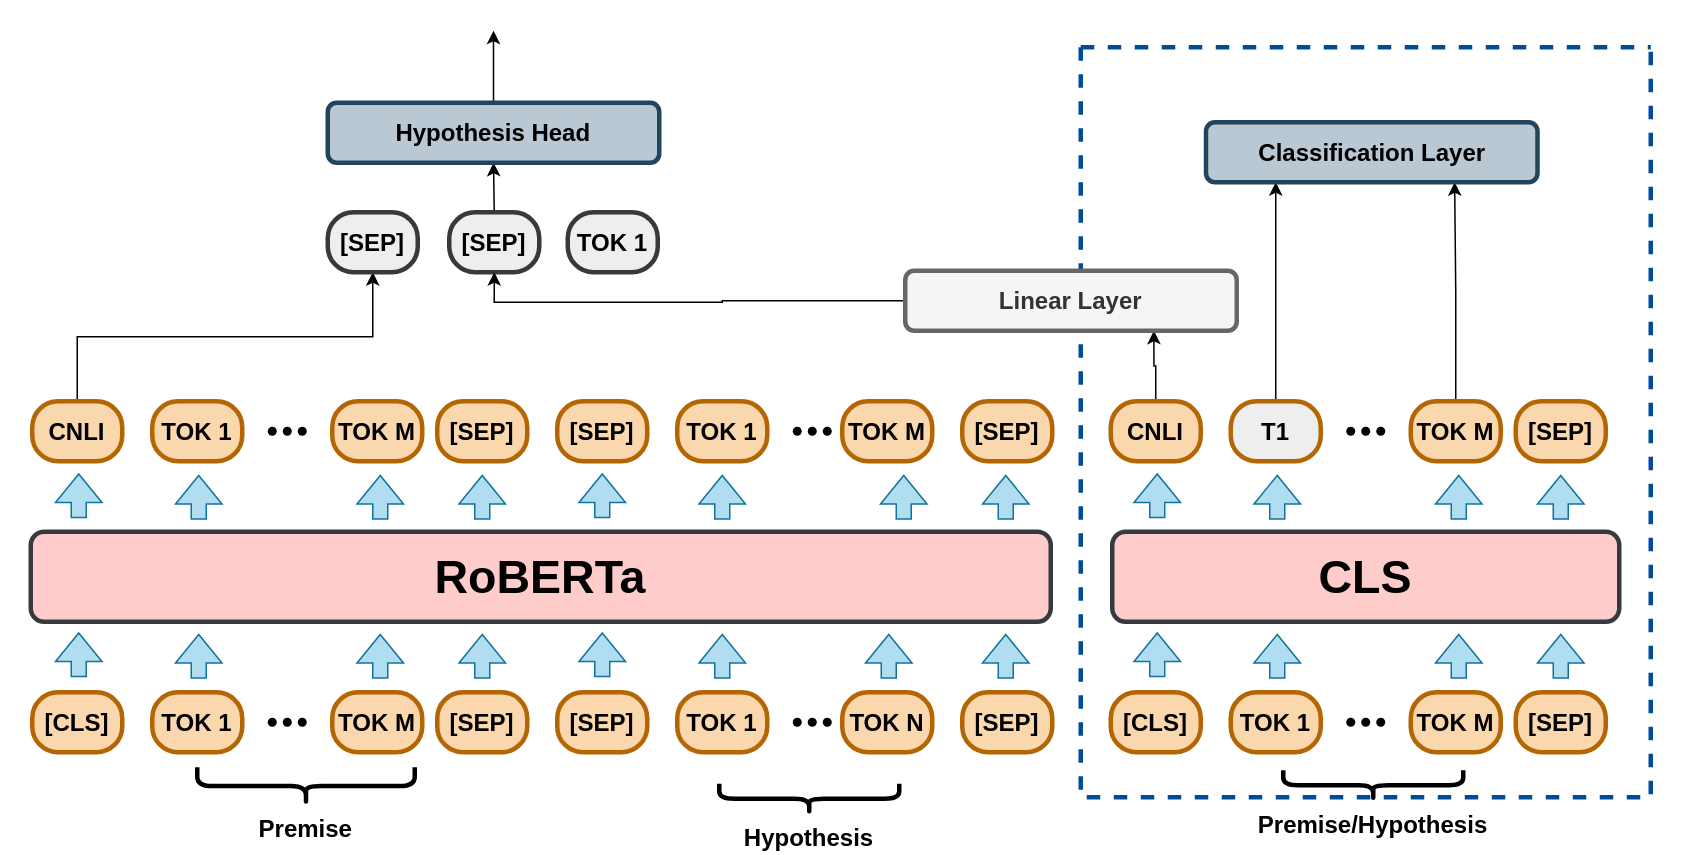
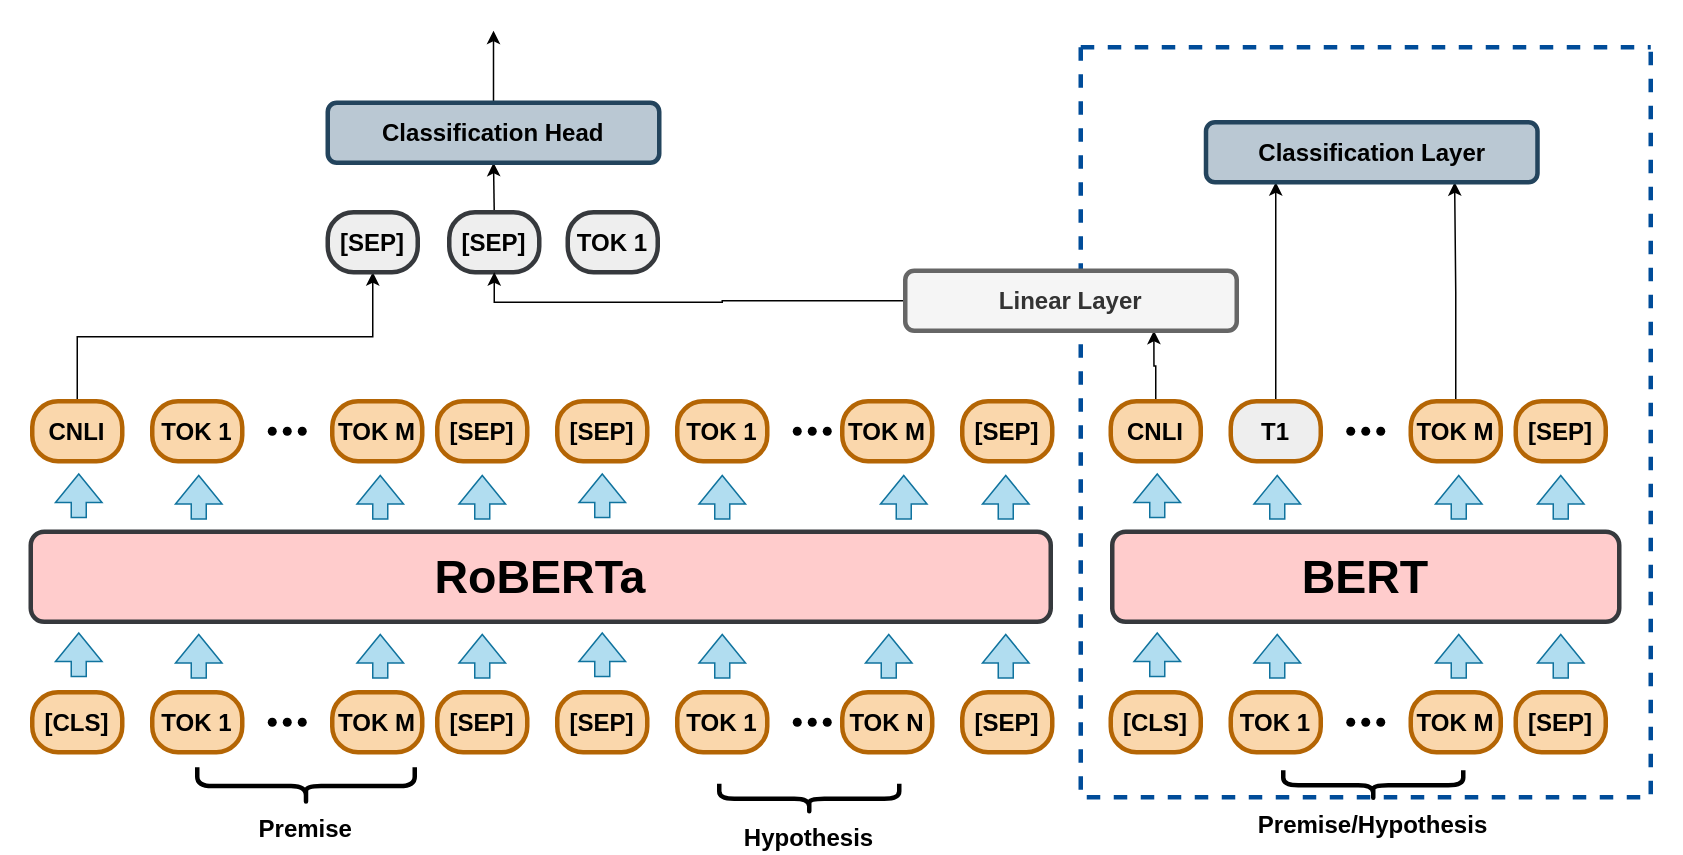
(494, 133) -> (494, 133)
(1366, 577) -> (1366, 577)
